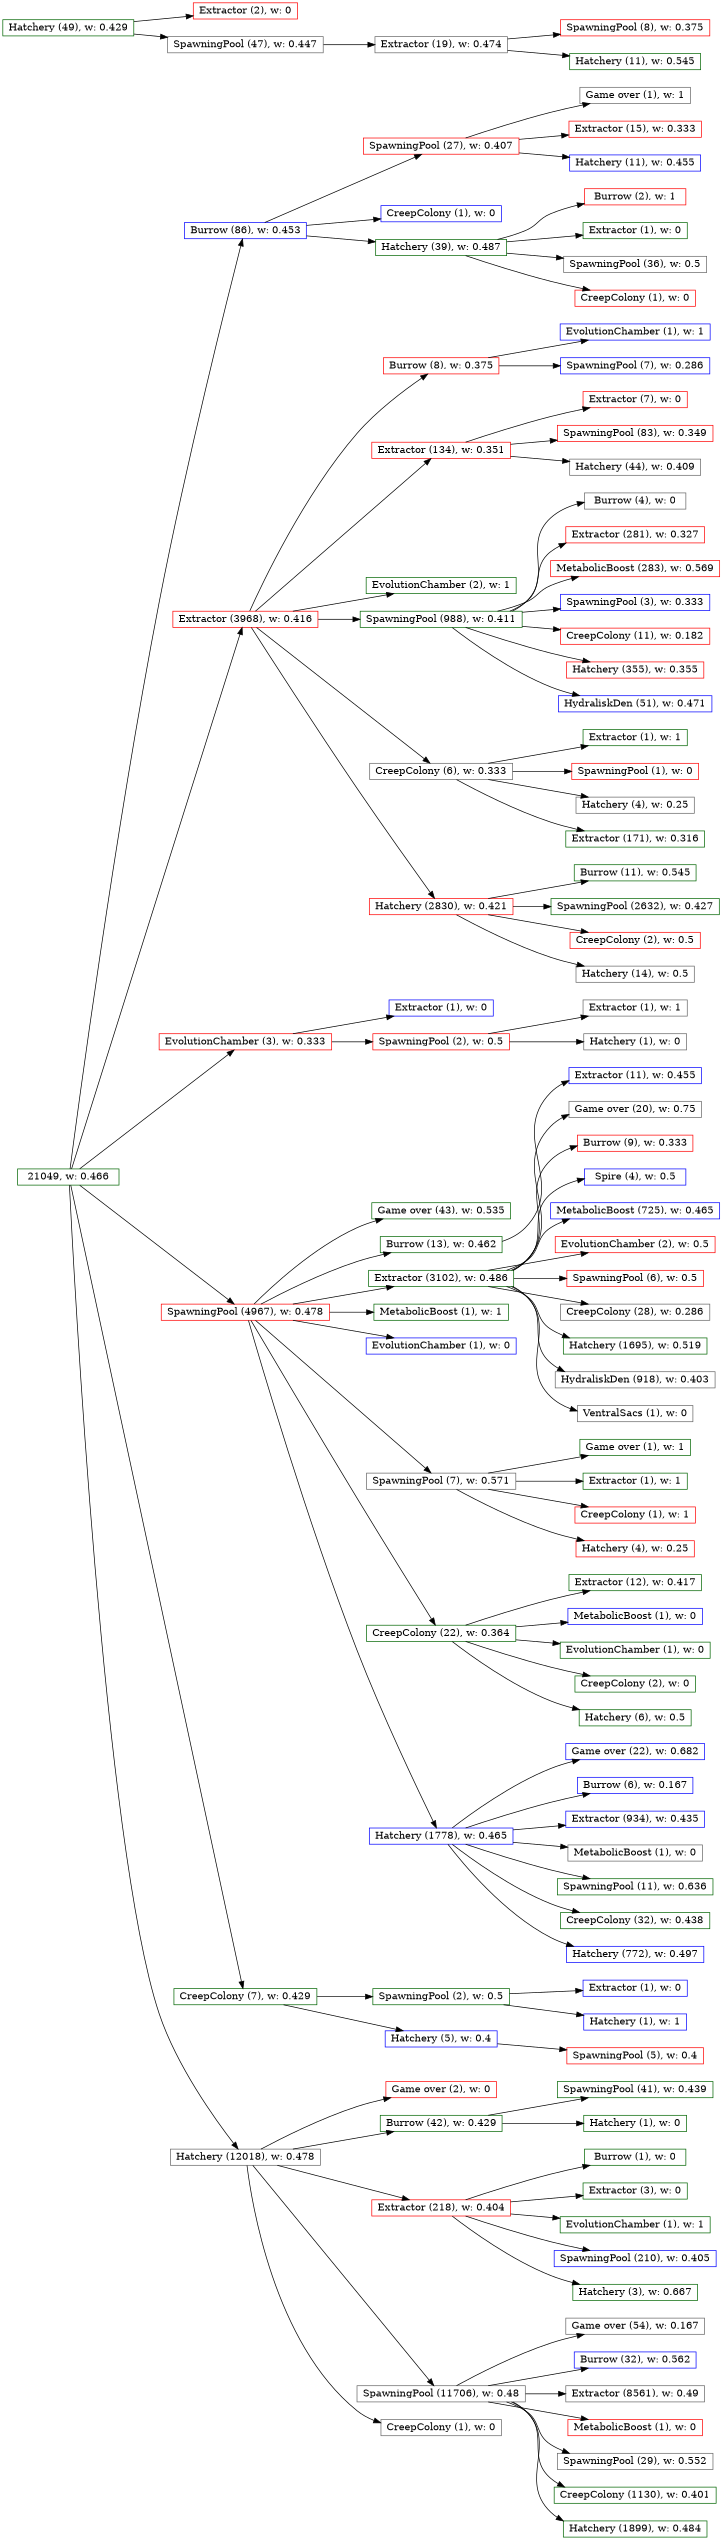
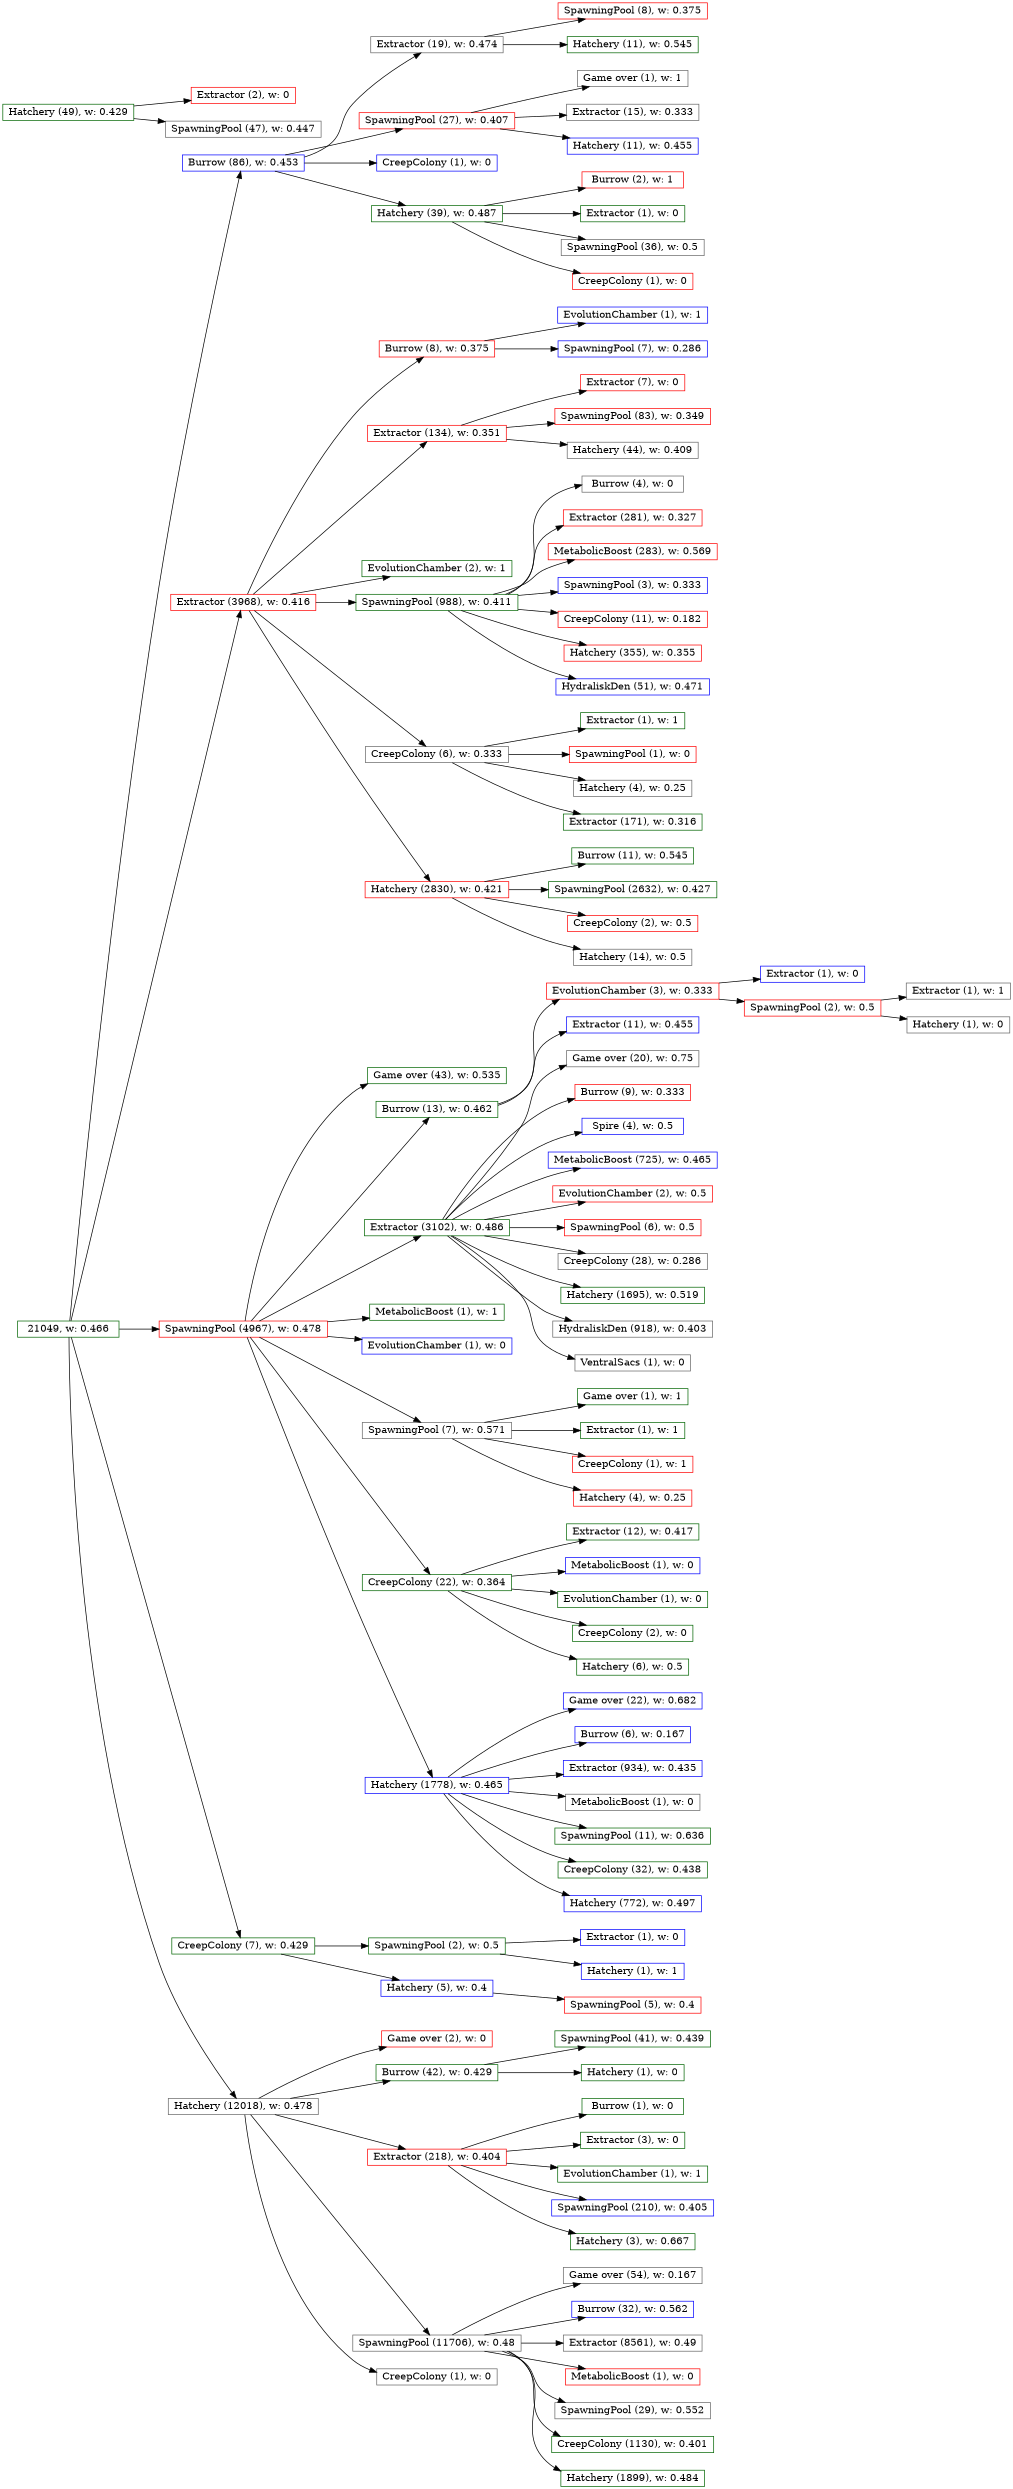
(346, 45) -> (354, 103)
(635, 129) -> (633, 112)
(154, 1112) -> (534, 1050)
